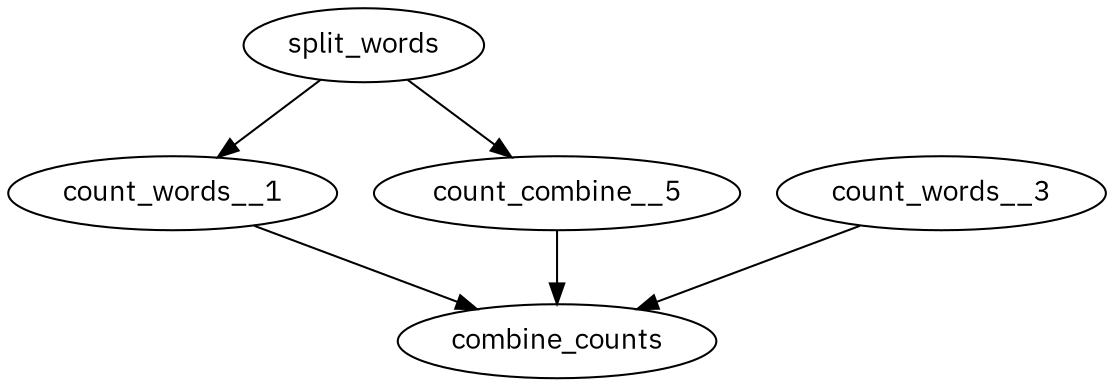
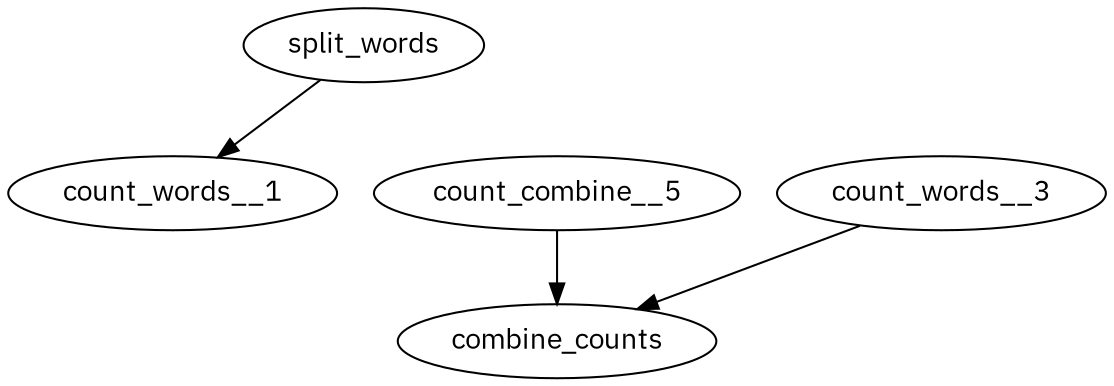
(451, 112) -> none
(356, 264) -> none
